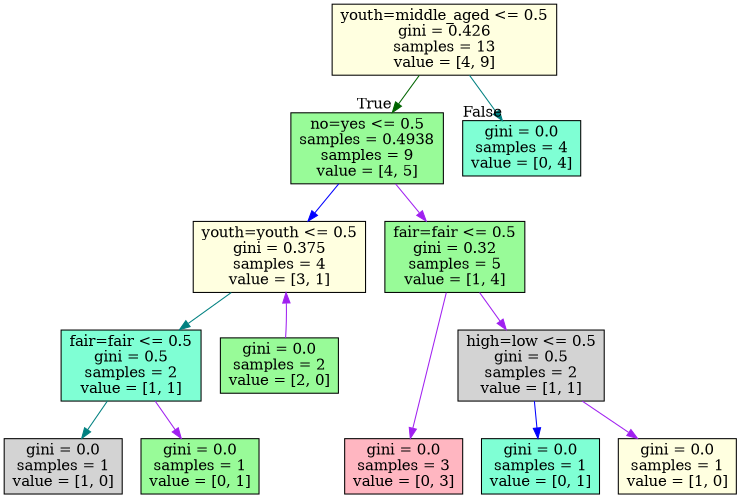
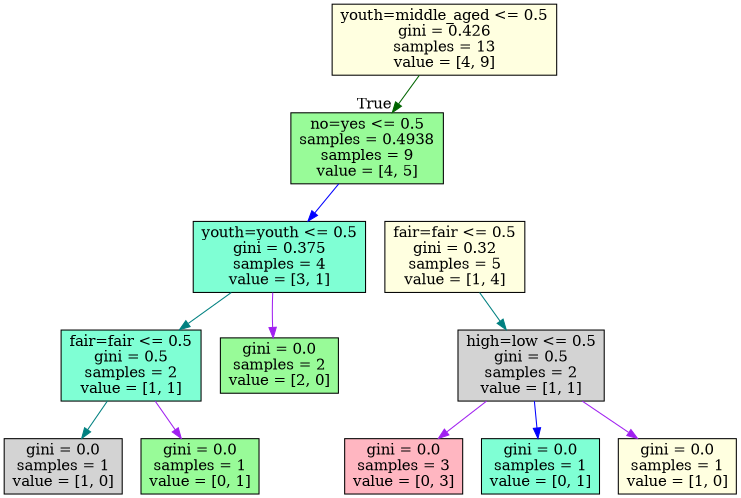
(522, 148) -> none
(407, 198) -> none
(279, 257) -> (279, 257)
(455, 257) -> (455, 257)
(490, 307) -> (490, 307)
(286, 321) -> (272, 310)
(430, 360) -> (467, 416)
